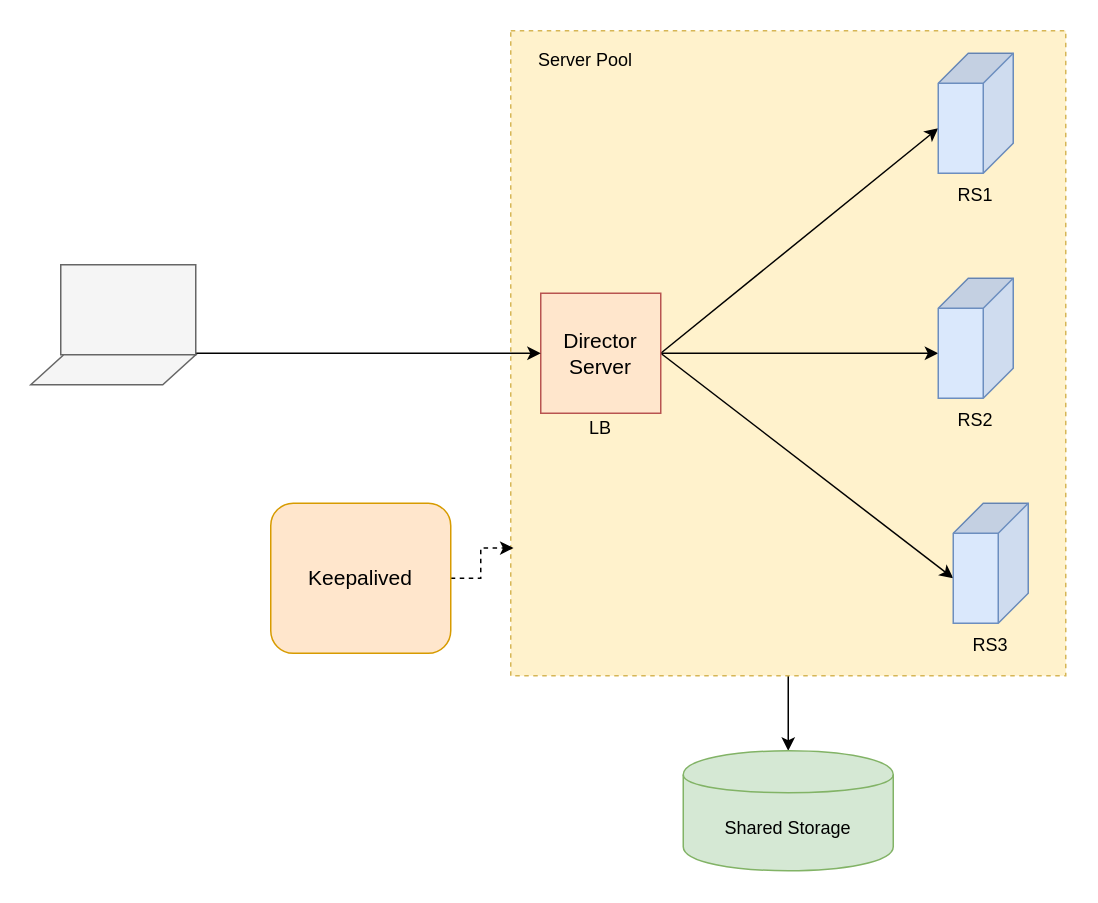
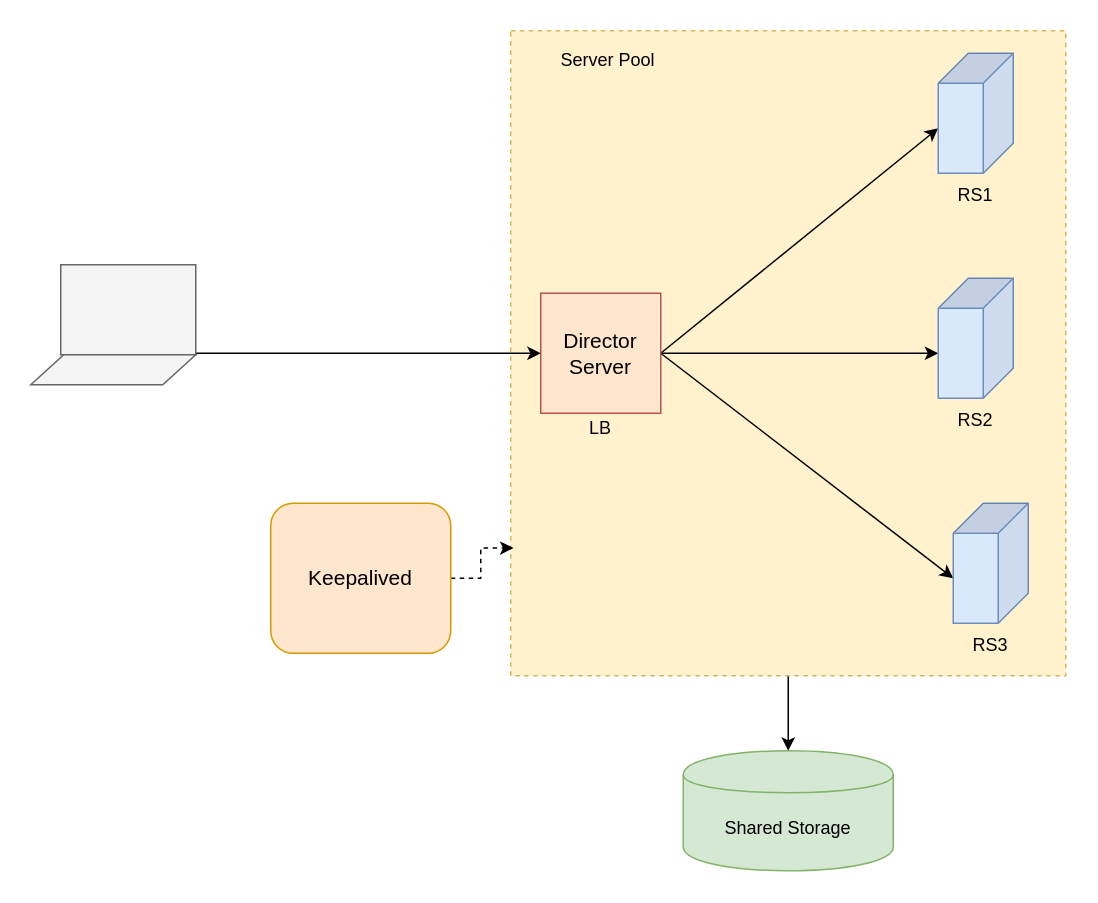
(586, 61) -> (608, 61)
